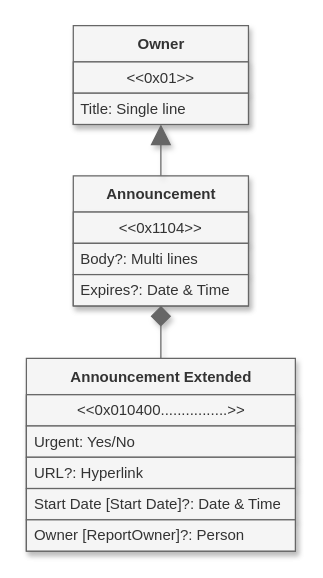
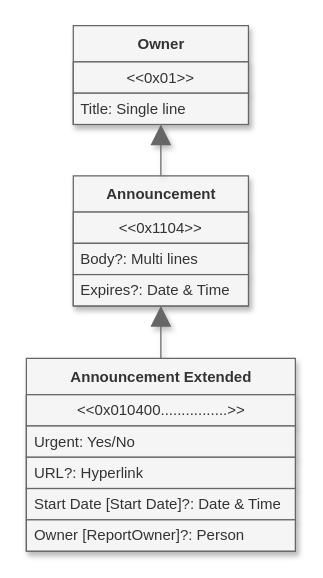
(161, 327) -> (161, 327)
